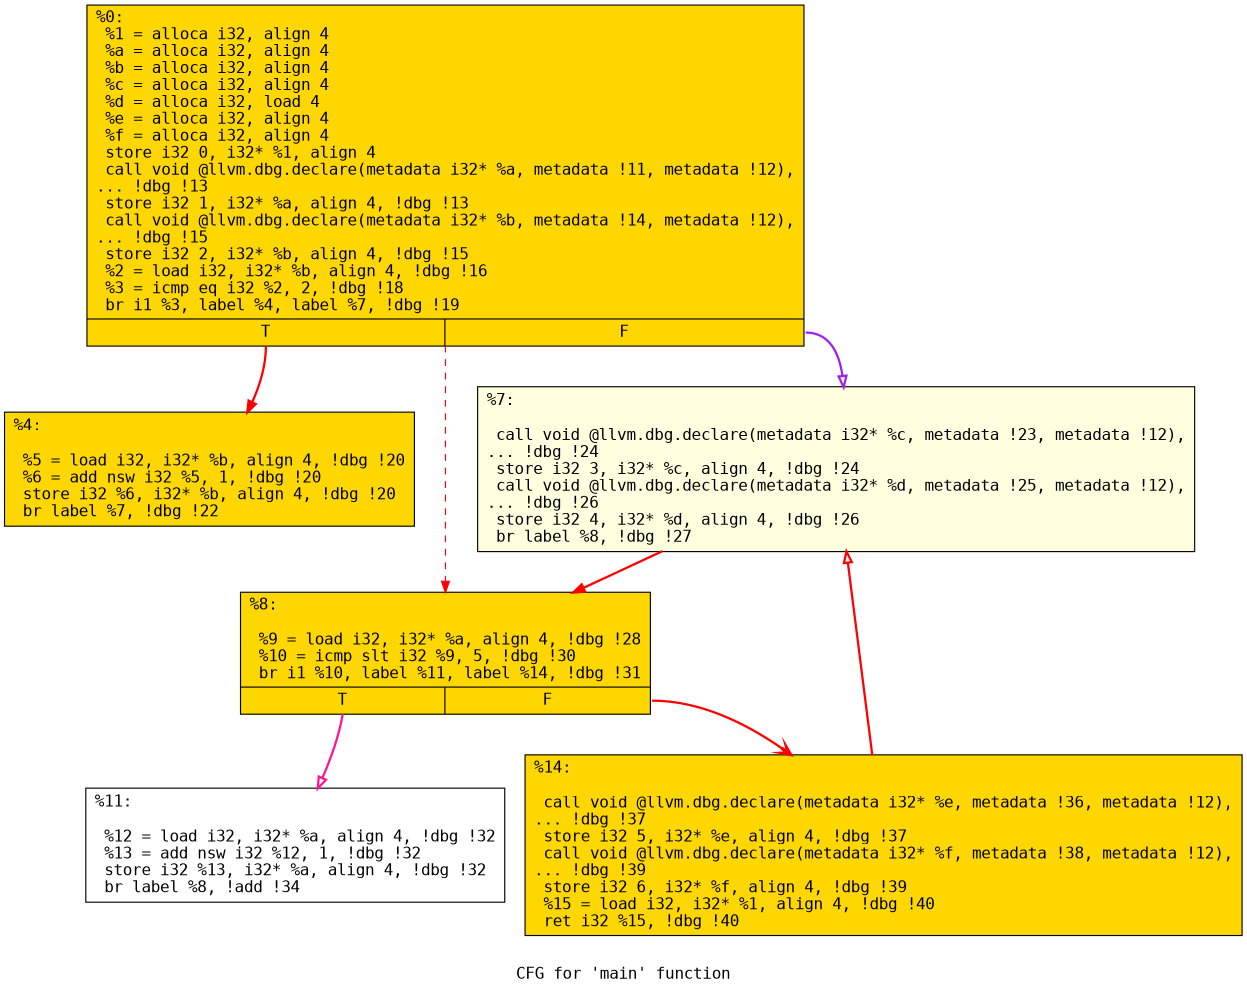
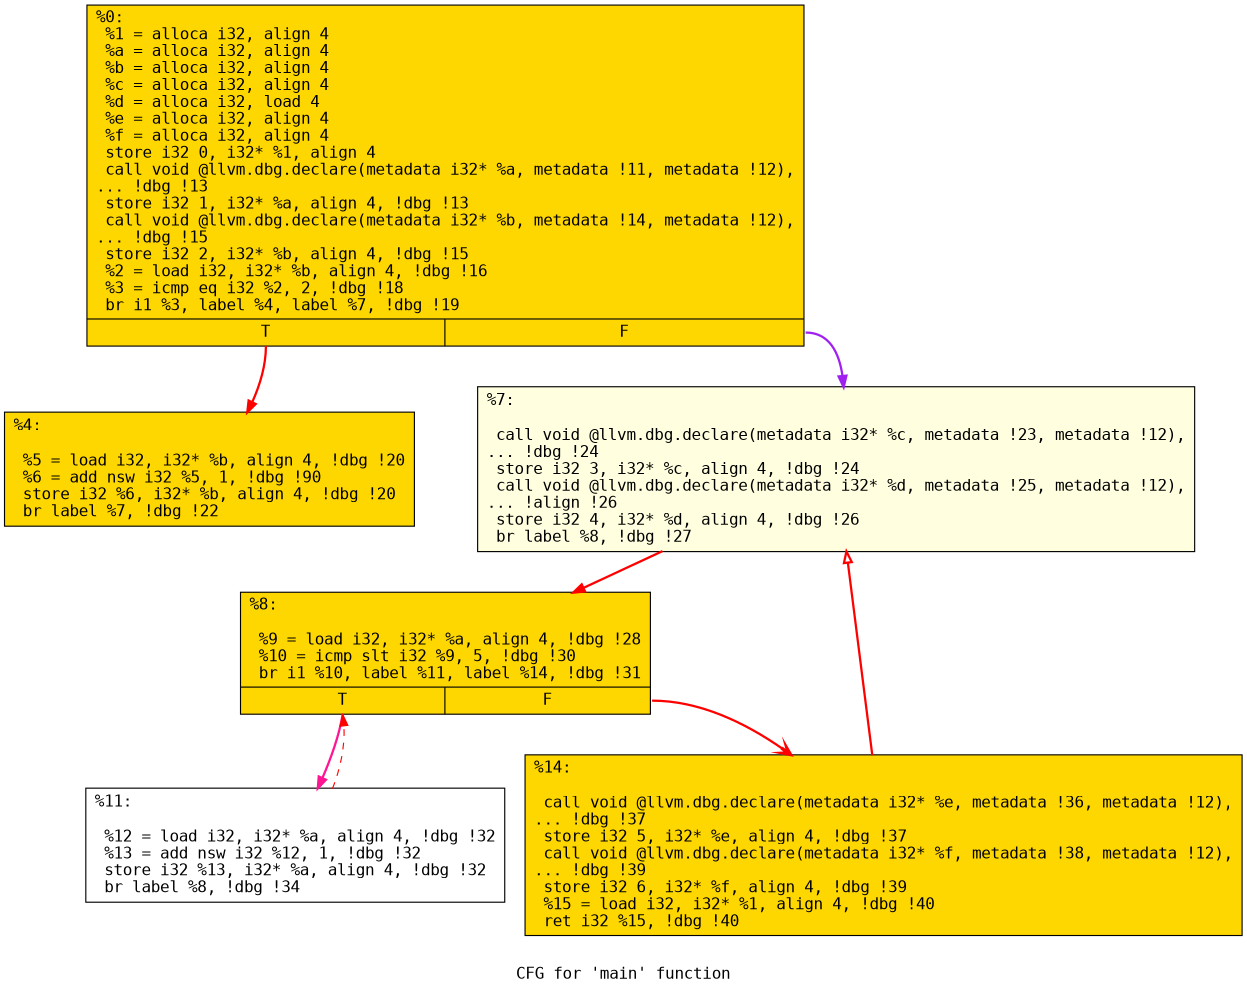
(832, 347) -> (832, 347)
(445, 463) -> (342, 758)
(168, 478) -> (168, 478)
(543, 503) -> (552, 503)
(335, 747) -> (335, 747)
(198, 888) -> (198, 888)
